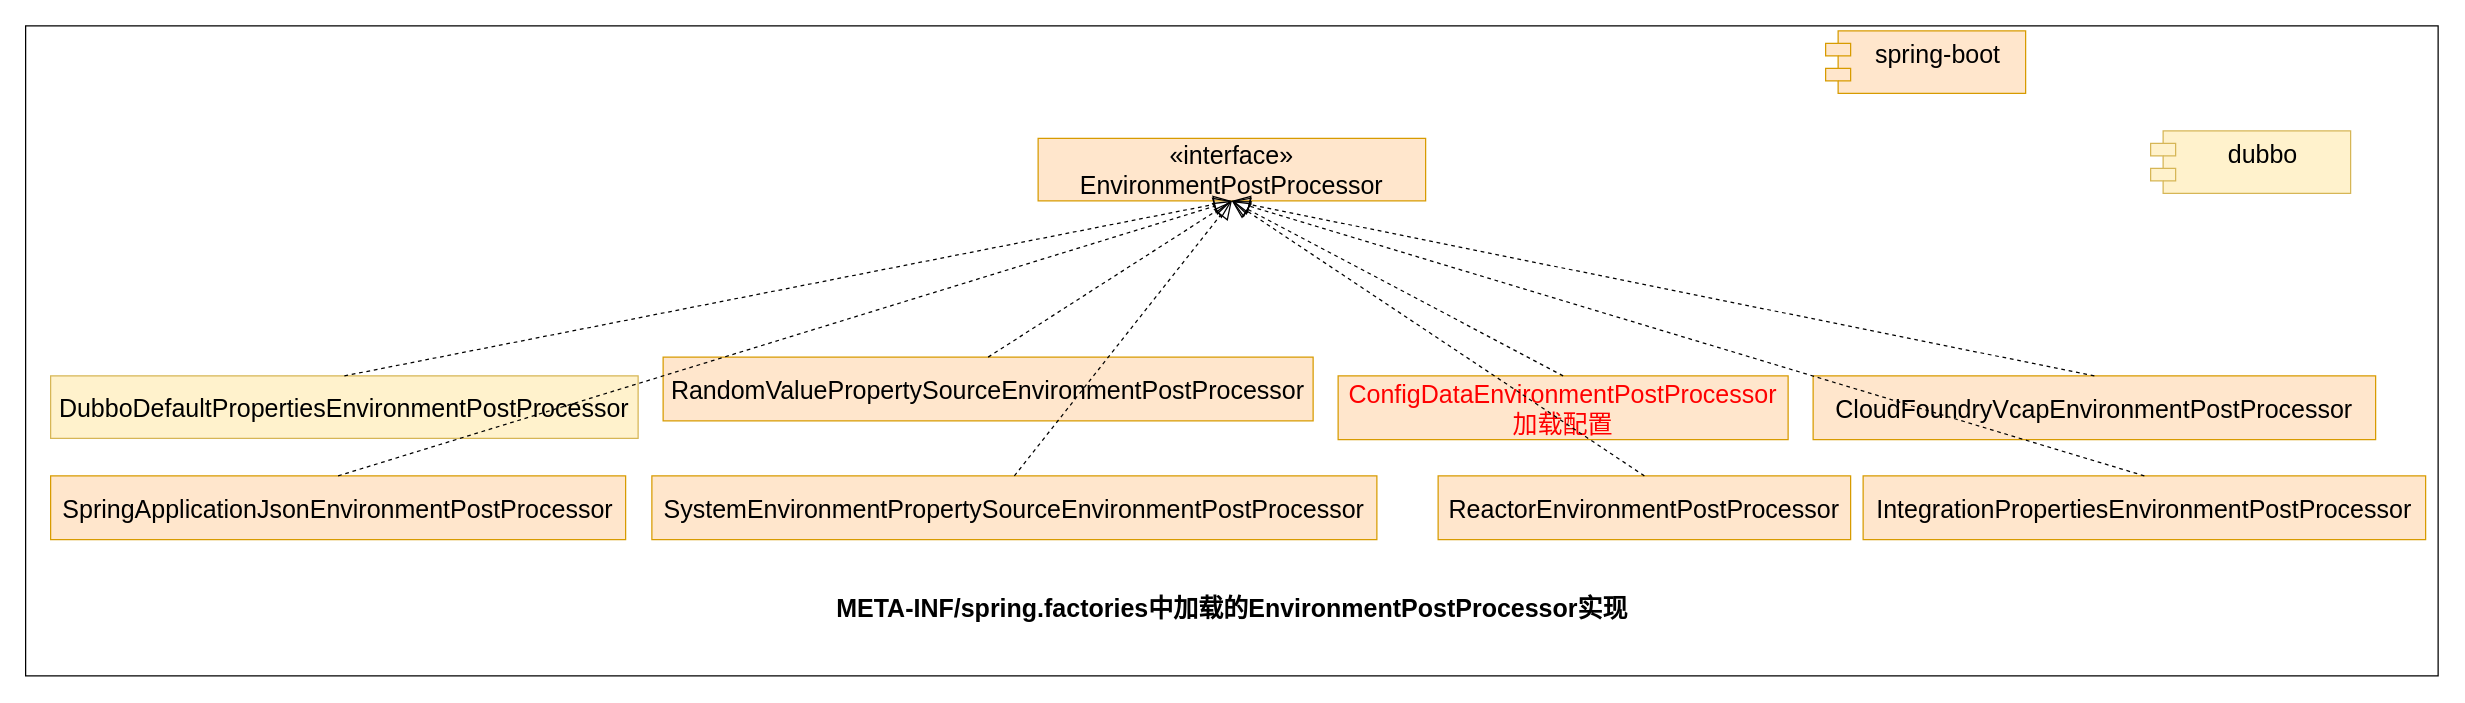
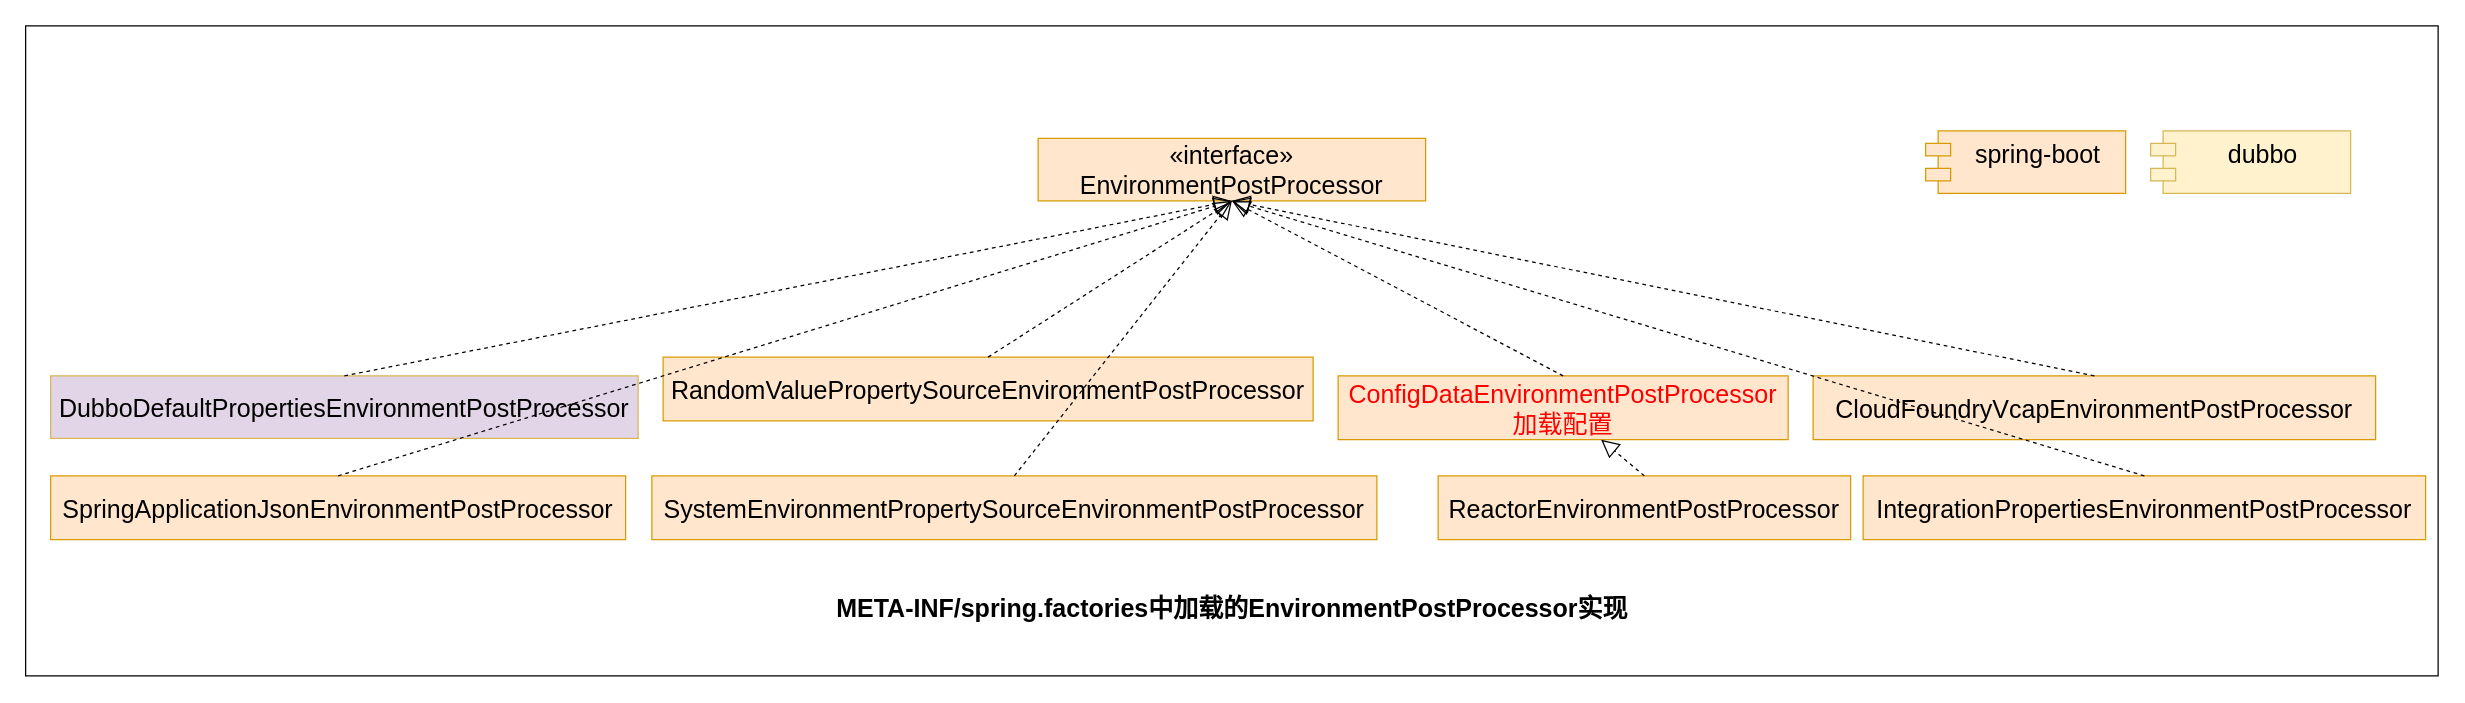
(1926, 62) -> (2026, 162)
(1443, 341) -> (1628, 462)
(344, 407) -> (344, 407)
